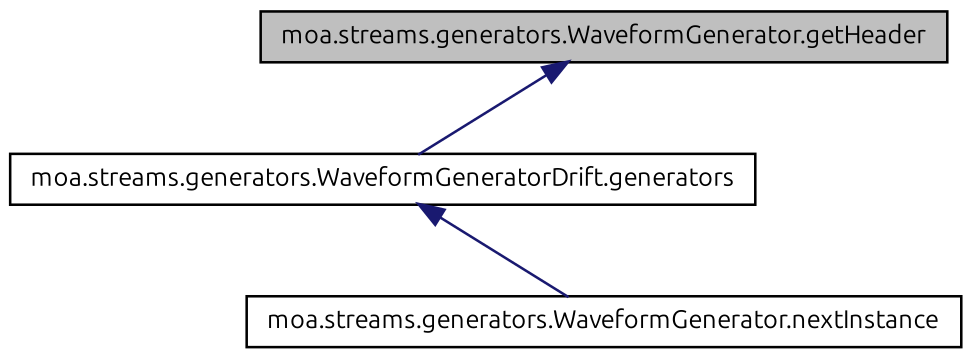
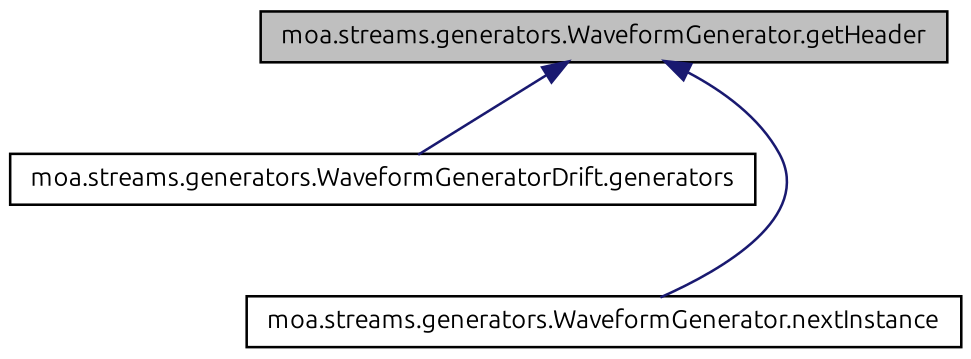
(505, 257) -> (785, 195)
